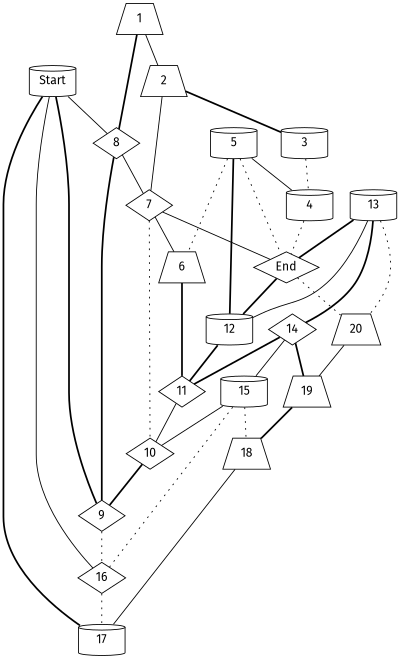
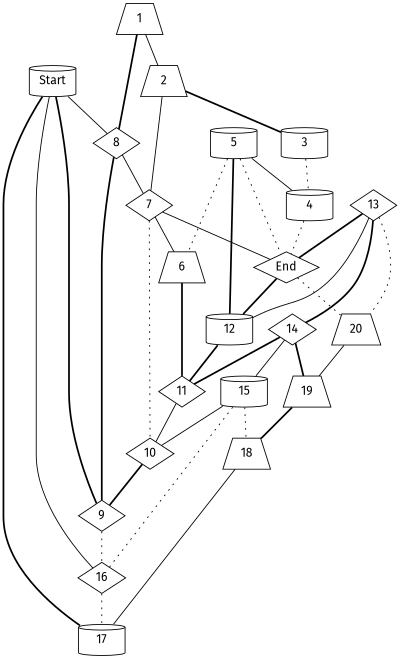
(373, 205) -> (373, 205)
